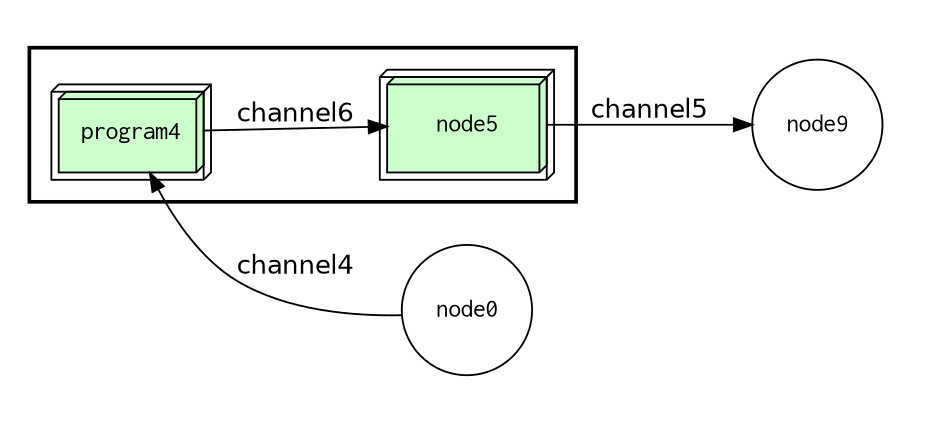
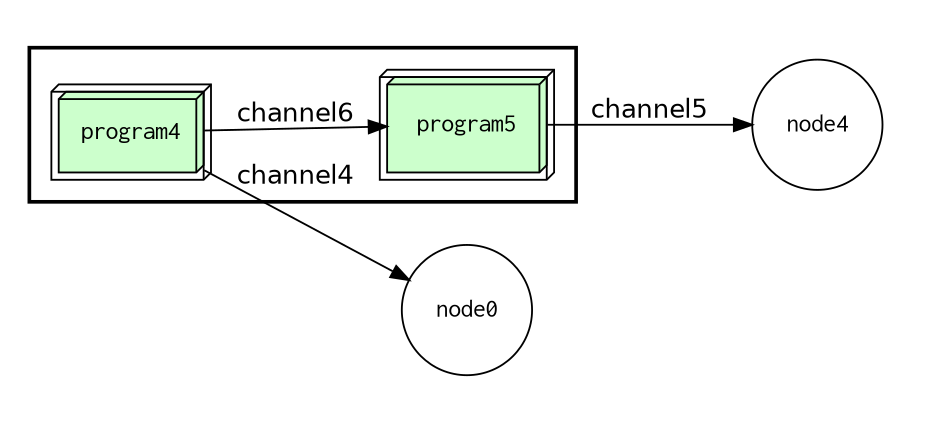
(467, 125) -> (467, 125)
(817, 125) -> (817, 125)
(259, 292) -> (298, 221)
